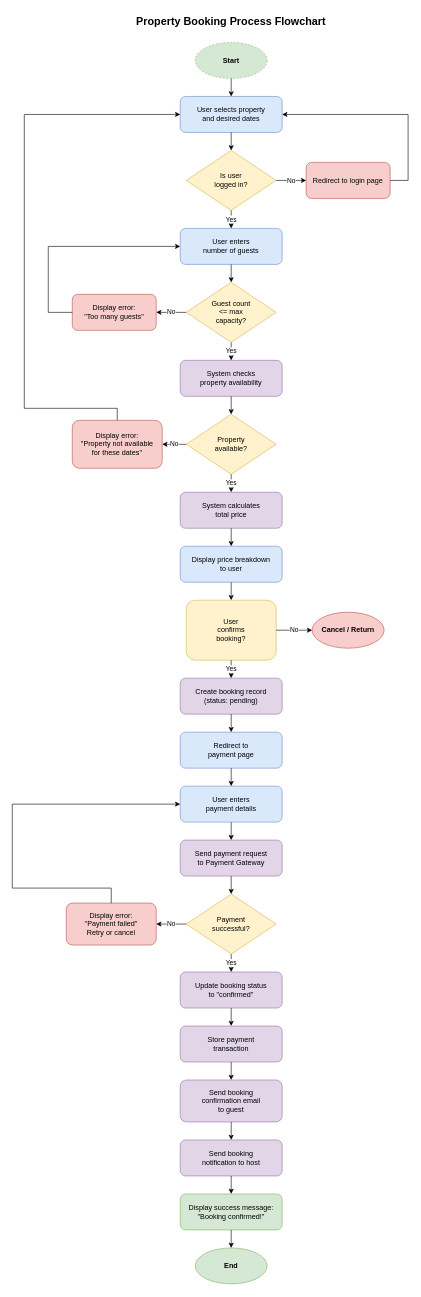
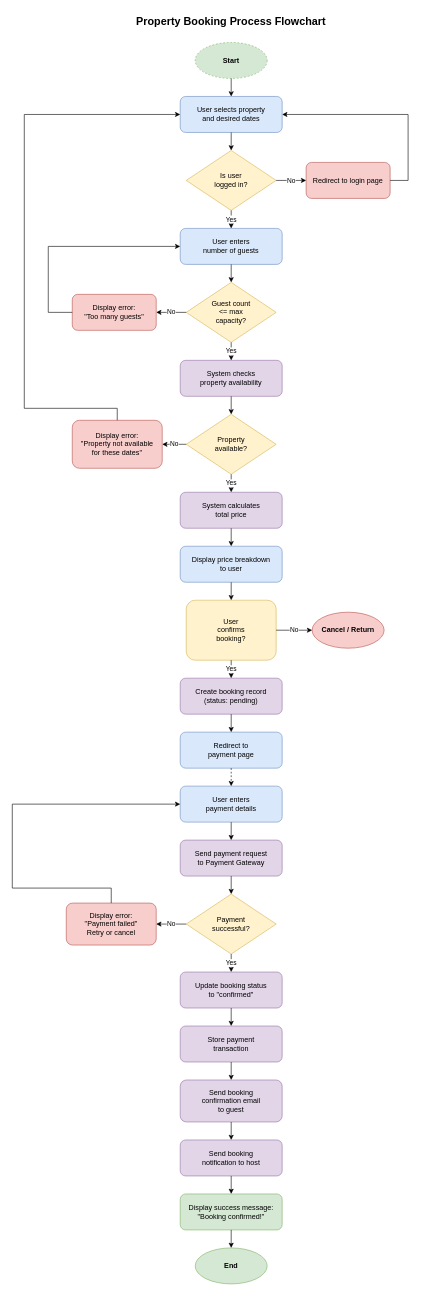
(231, 775) -> (231, 775)
